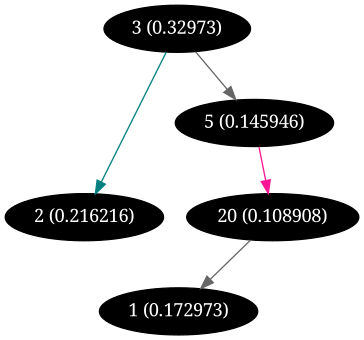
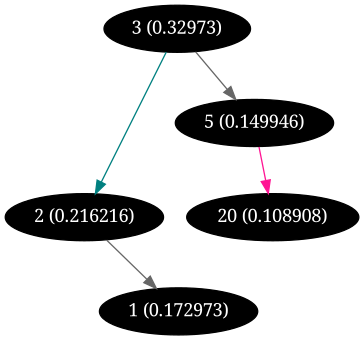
(254, 123) -> (254, 123)
(230, 260) -> (127, 260)
